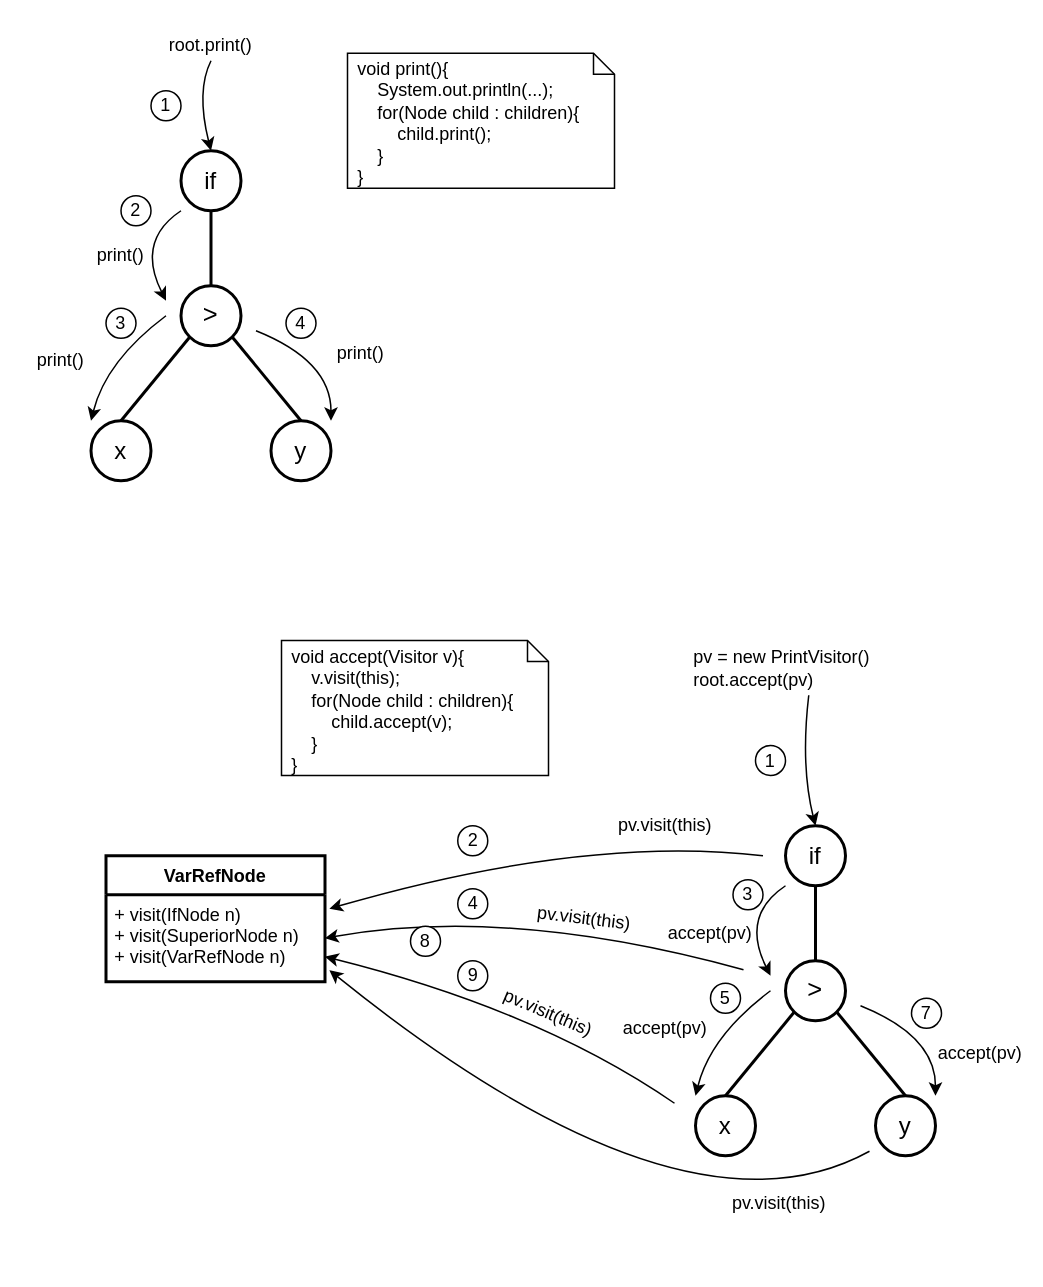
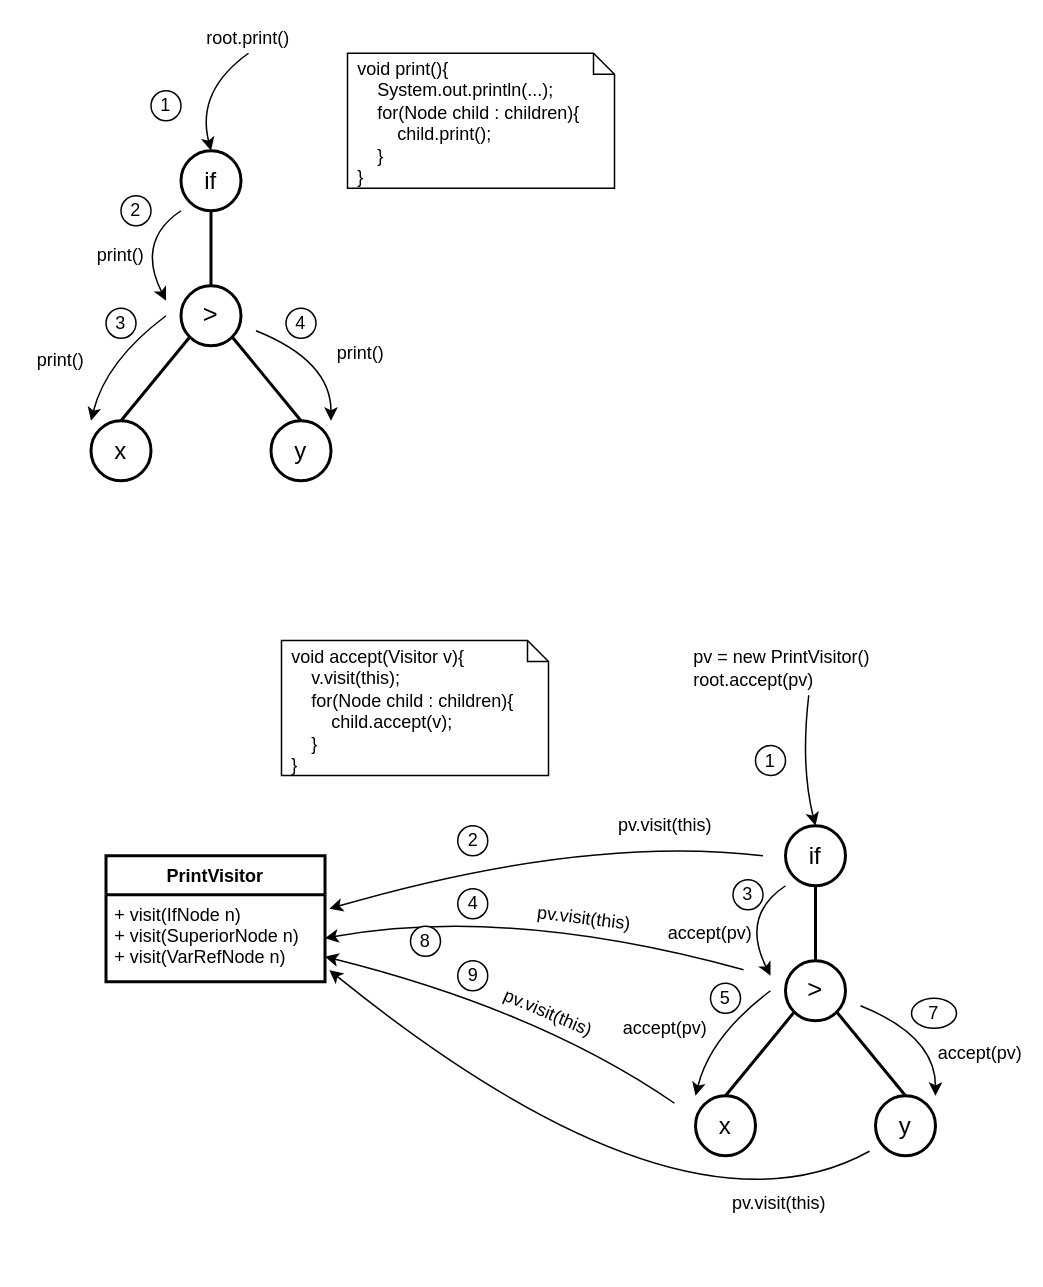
(211, 46) -> (248, 38)
(215, 876) -> (215, 876)
(926, 1013) -> (934, 1013)
